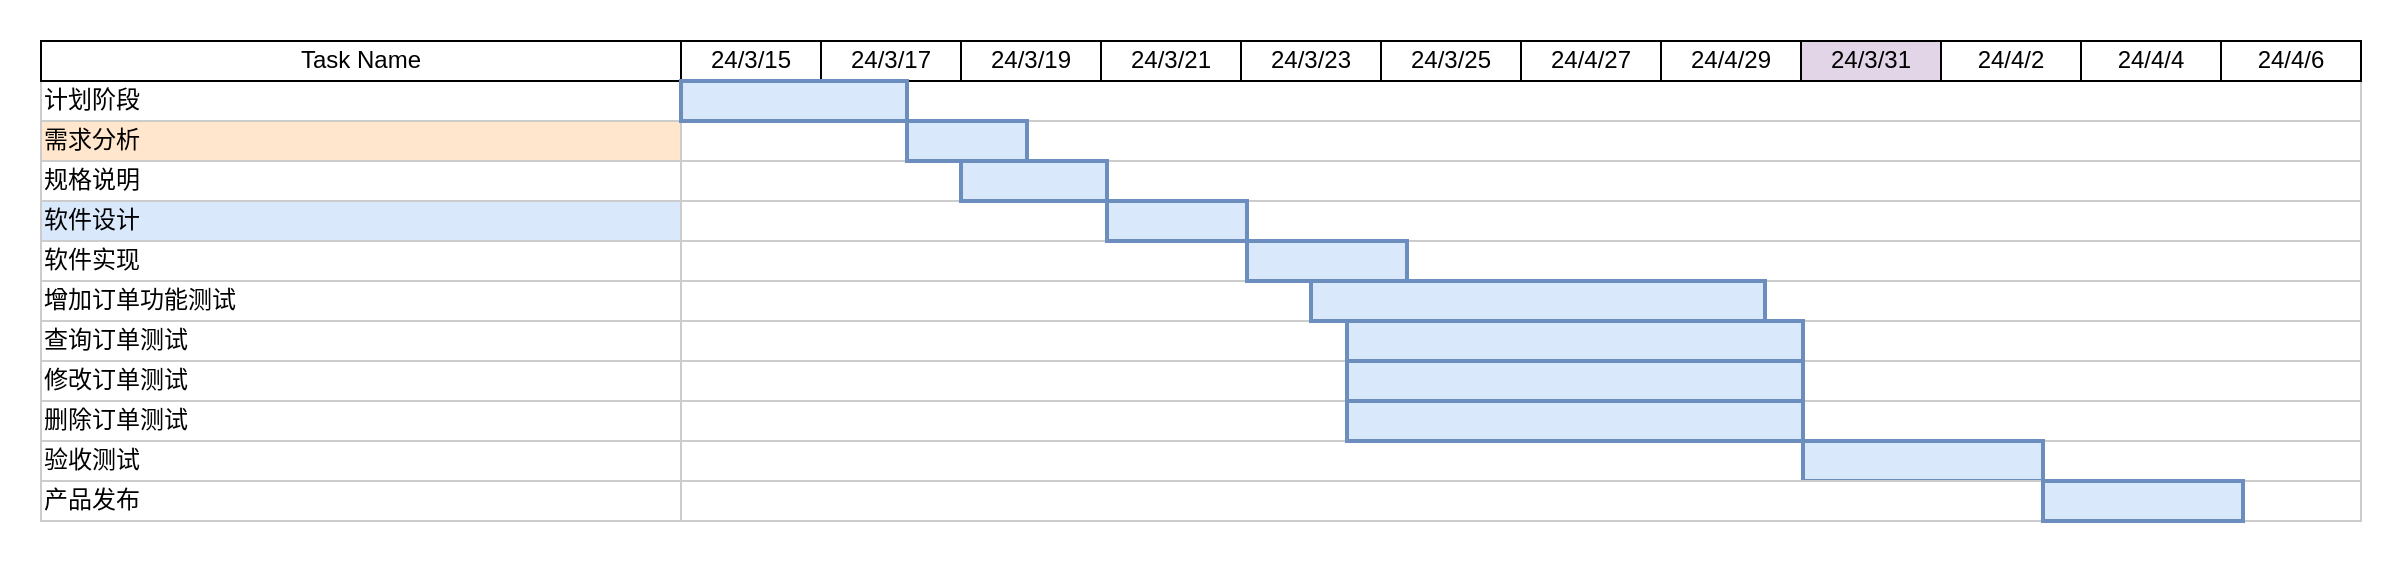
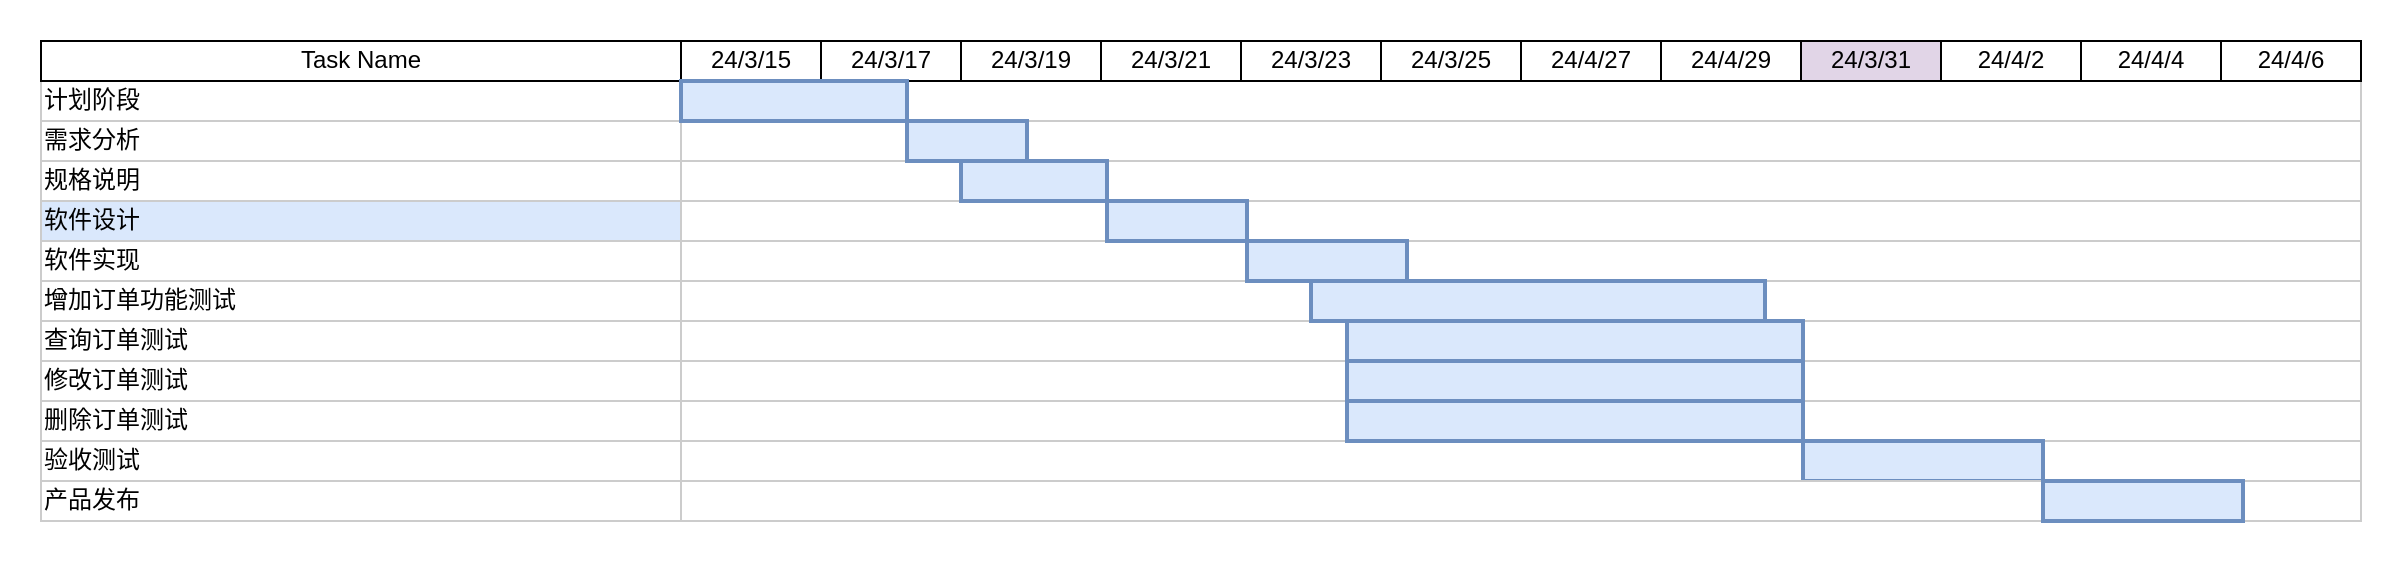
(361, 141) -> (361, 141)
